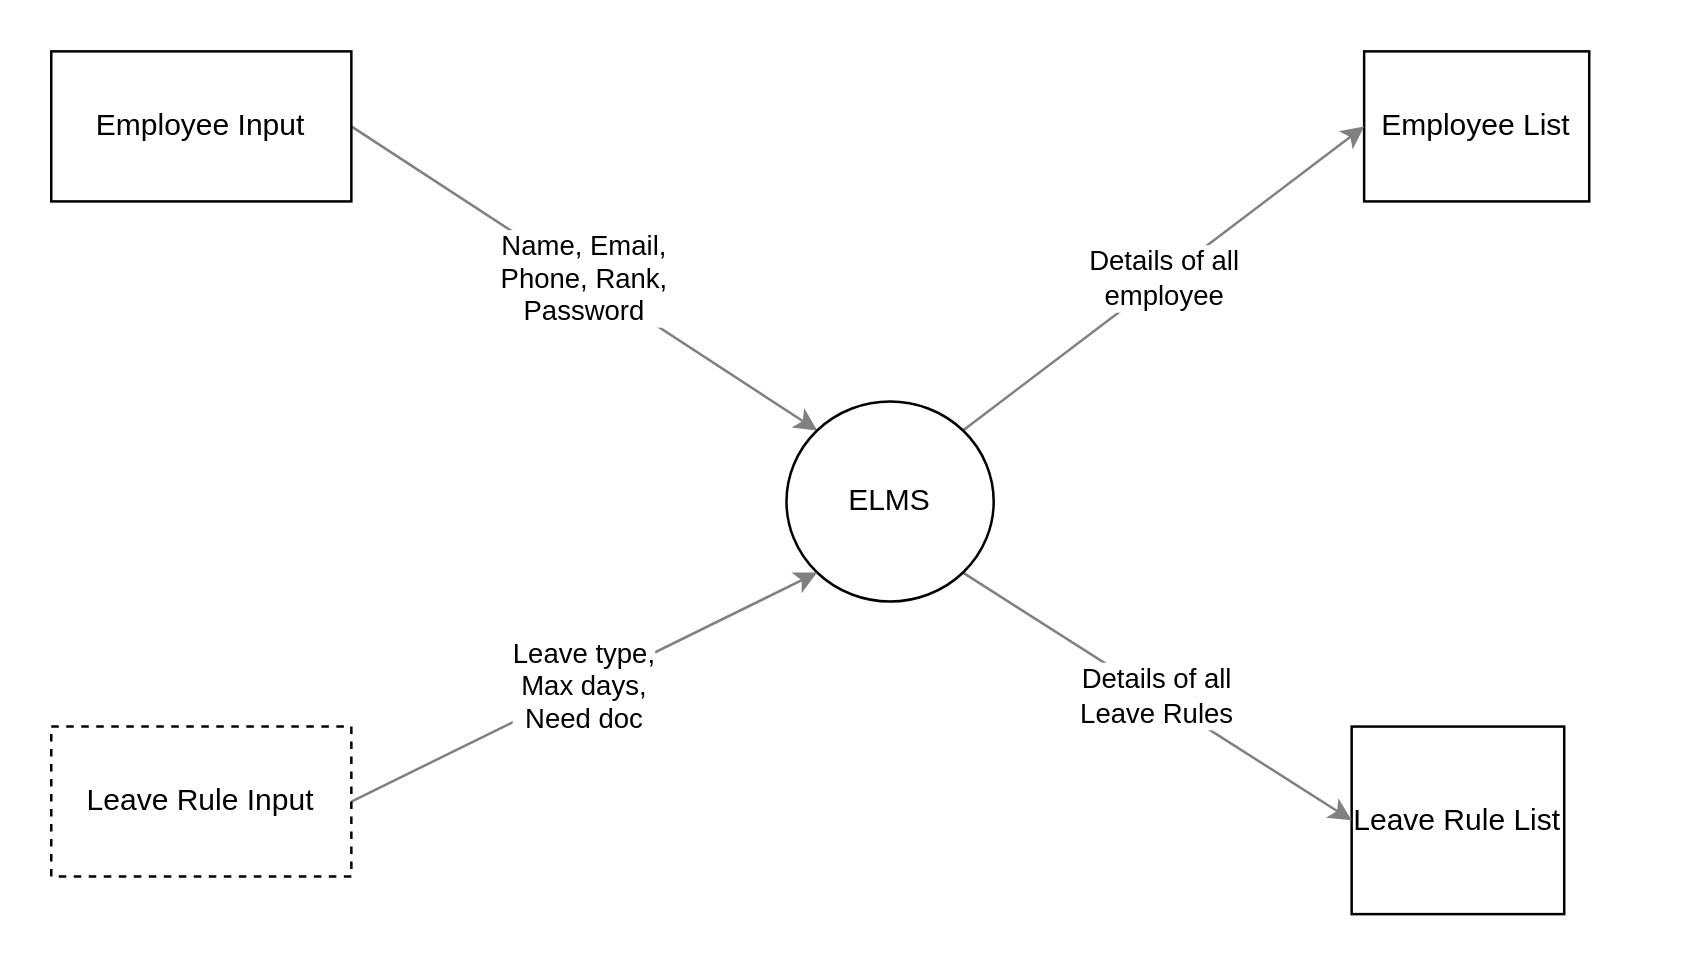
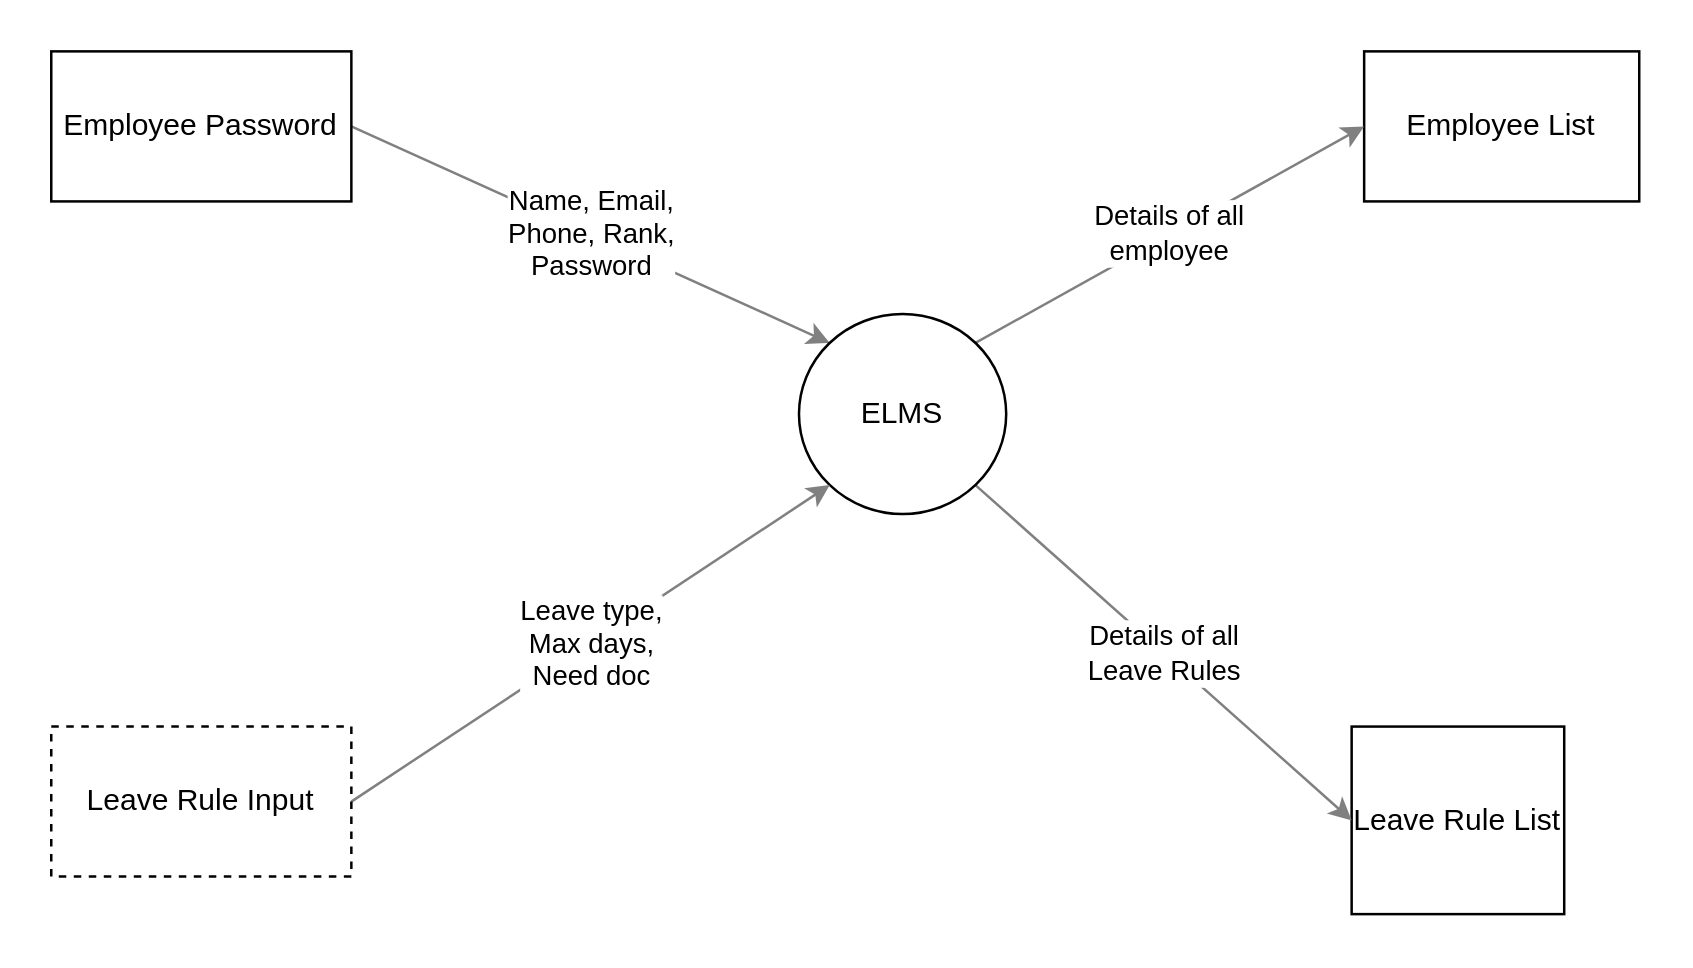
(201, 126) -> (201, 126)
(1476, 126) -> (1501, 126)
(890, 501) -> (902, 414)
